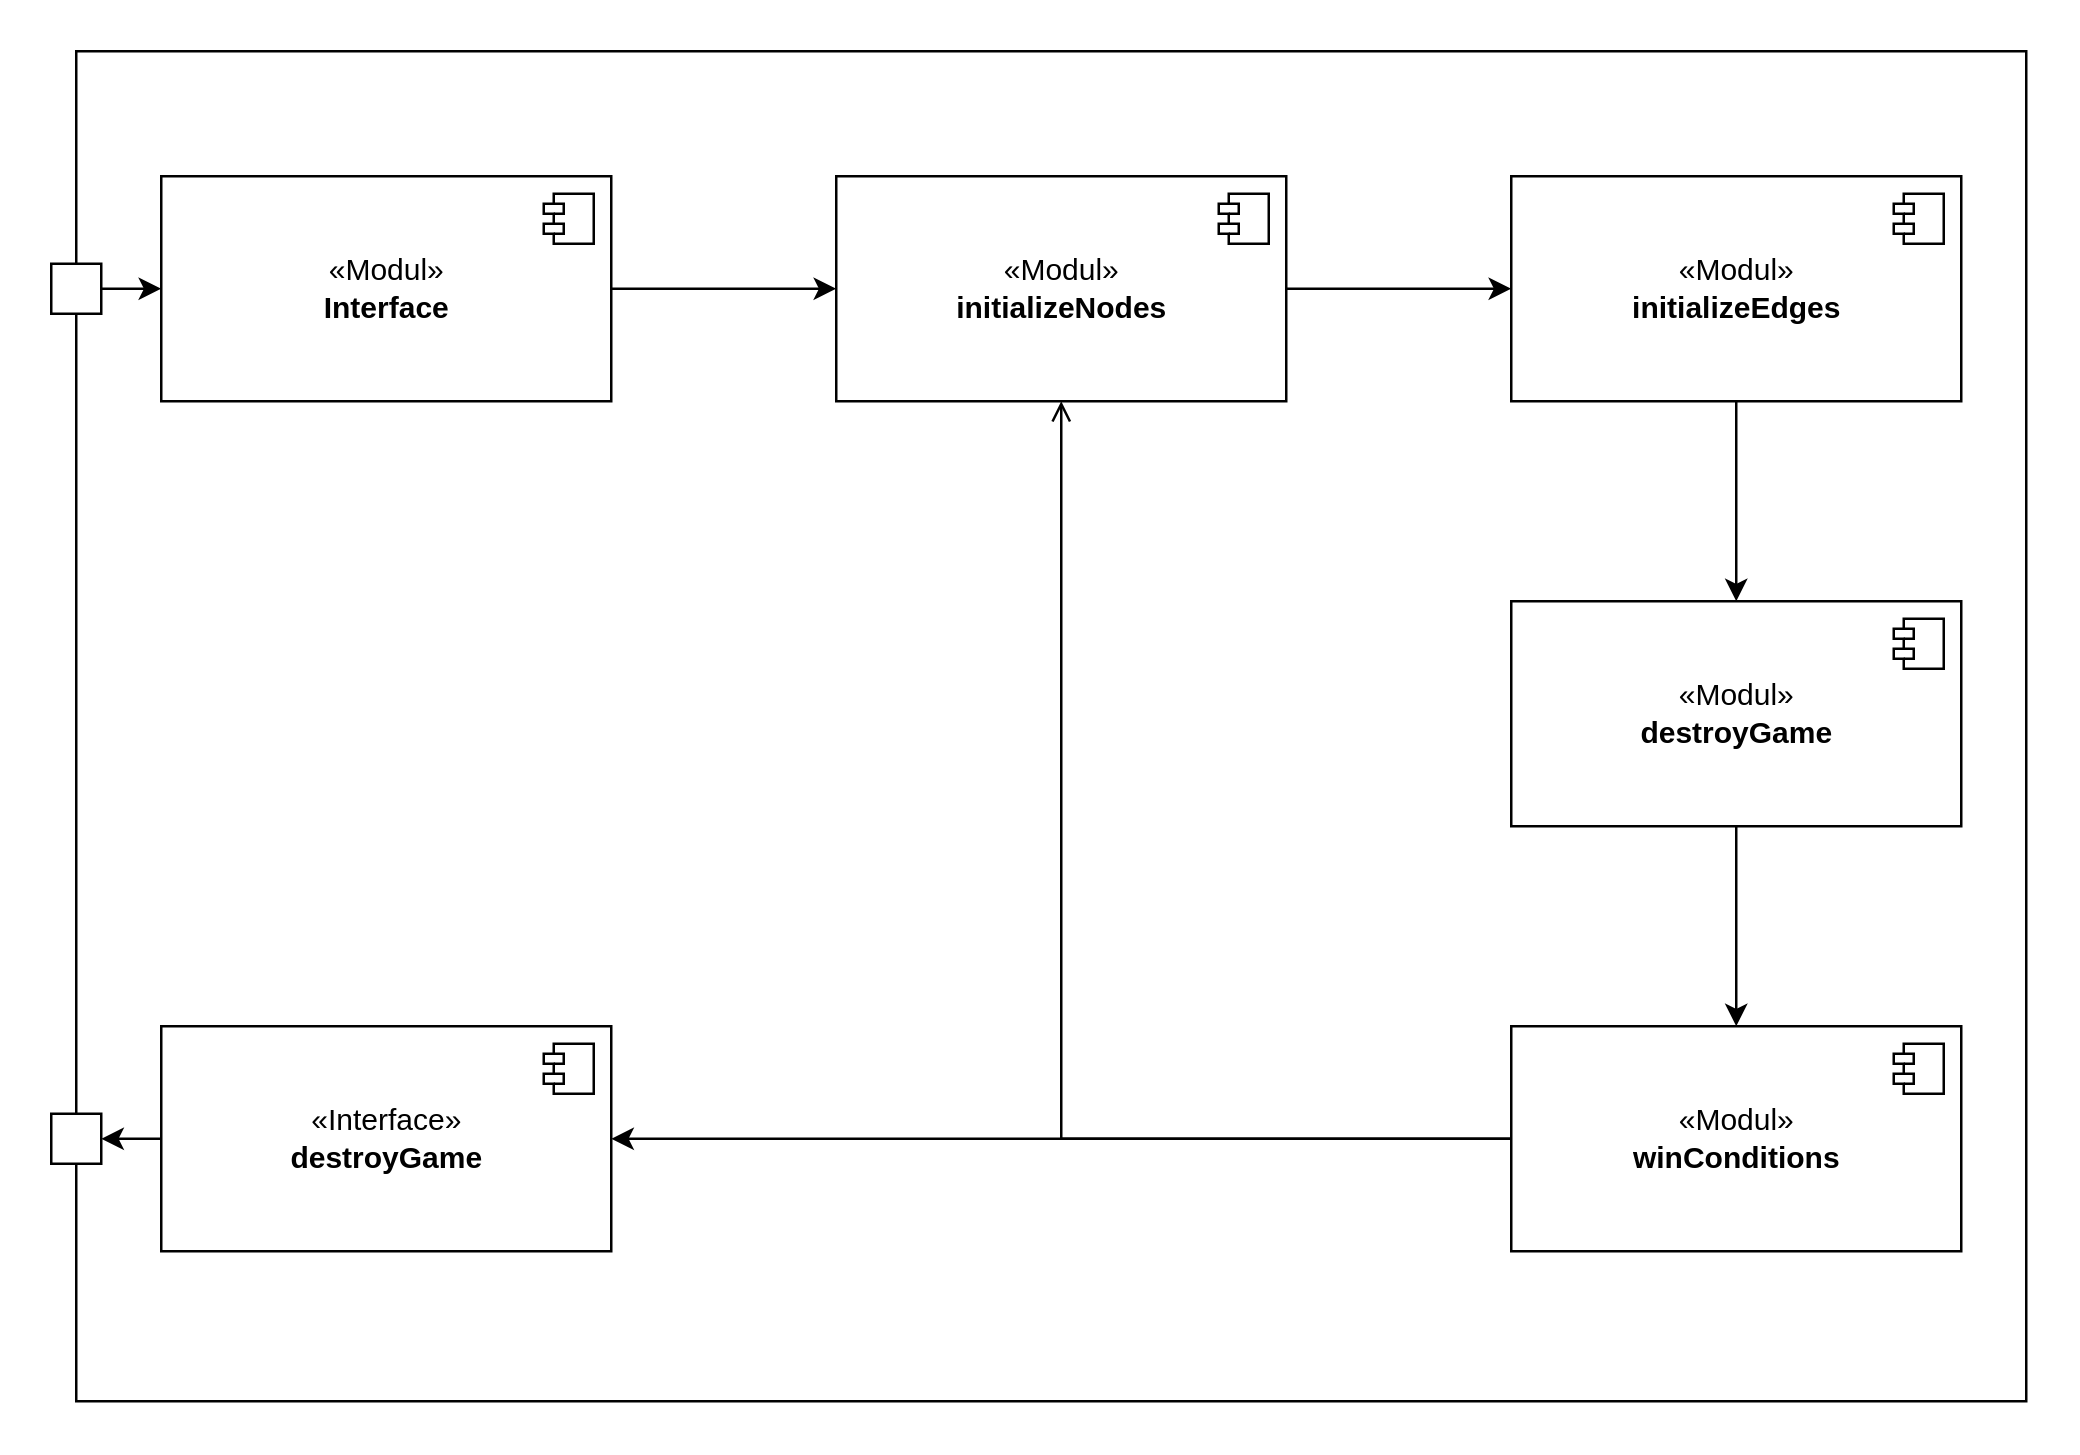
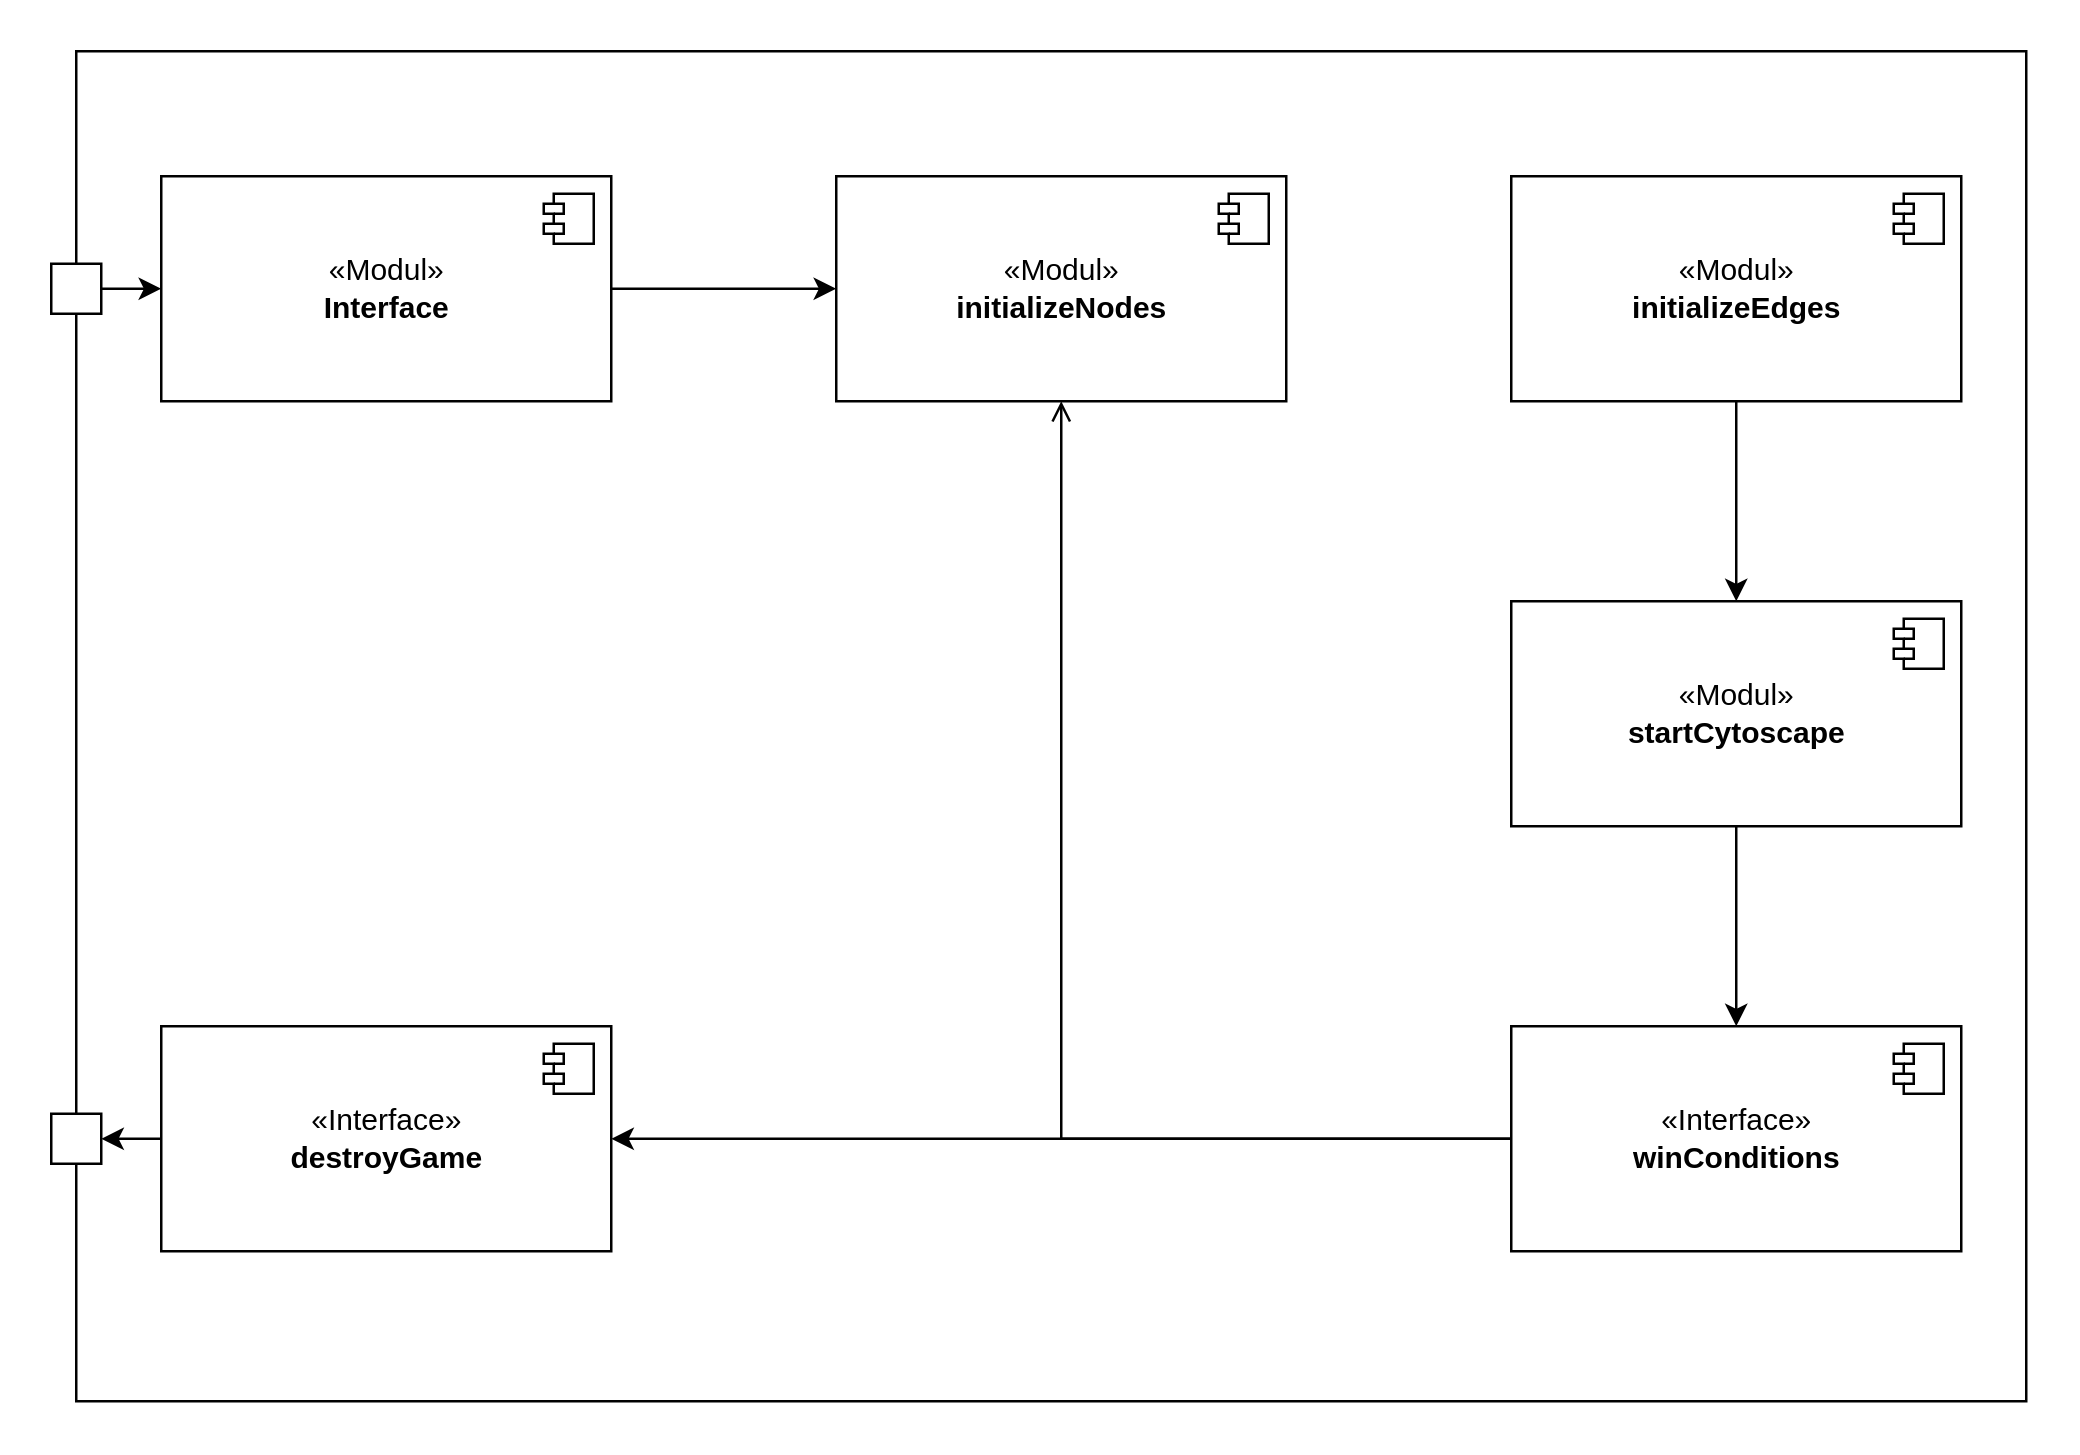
(1390, 289) -> none
(1738, 714) -> (1738, 714)
(1738, 1139) -> (1738, 1139)
